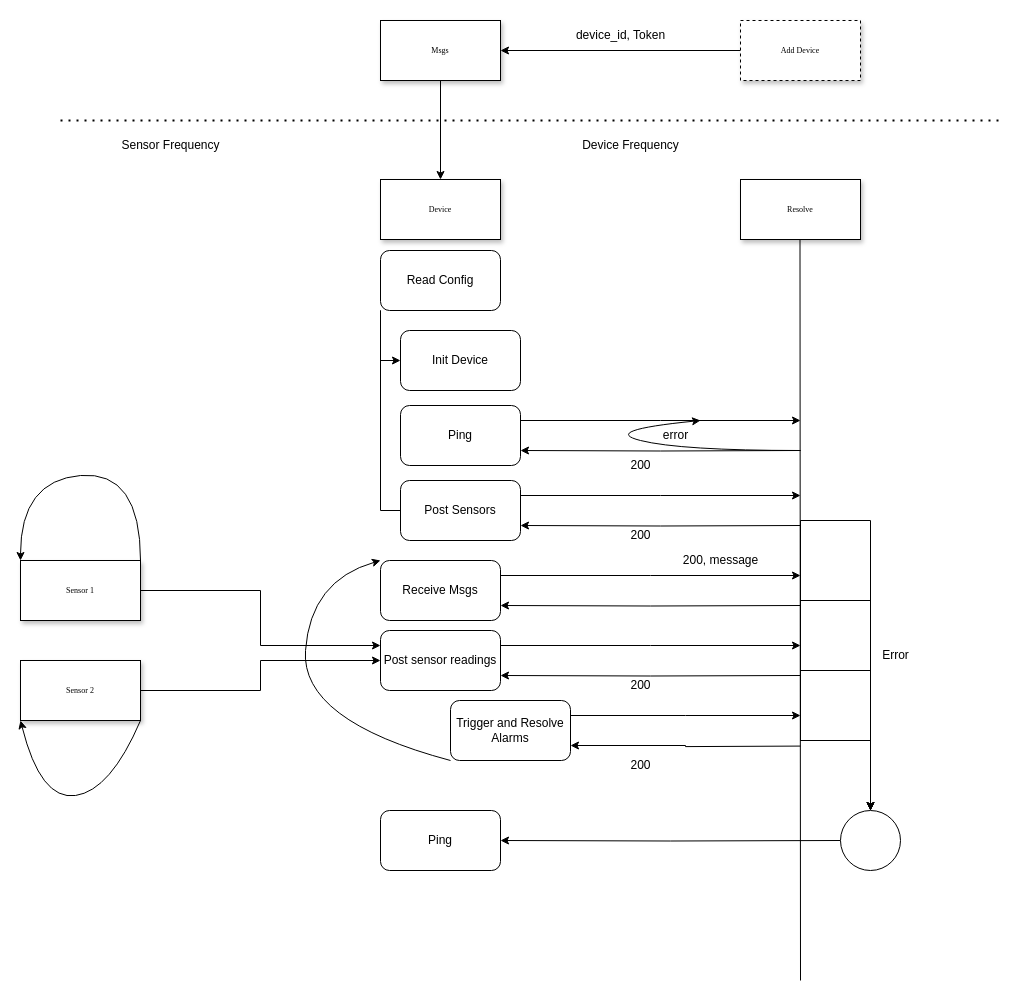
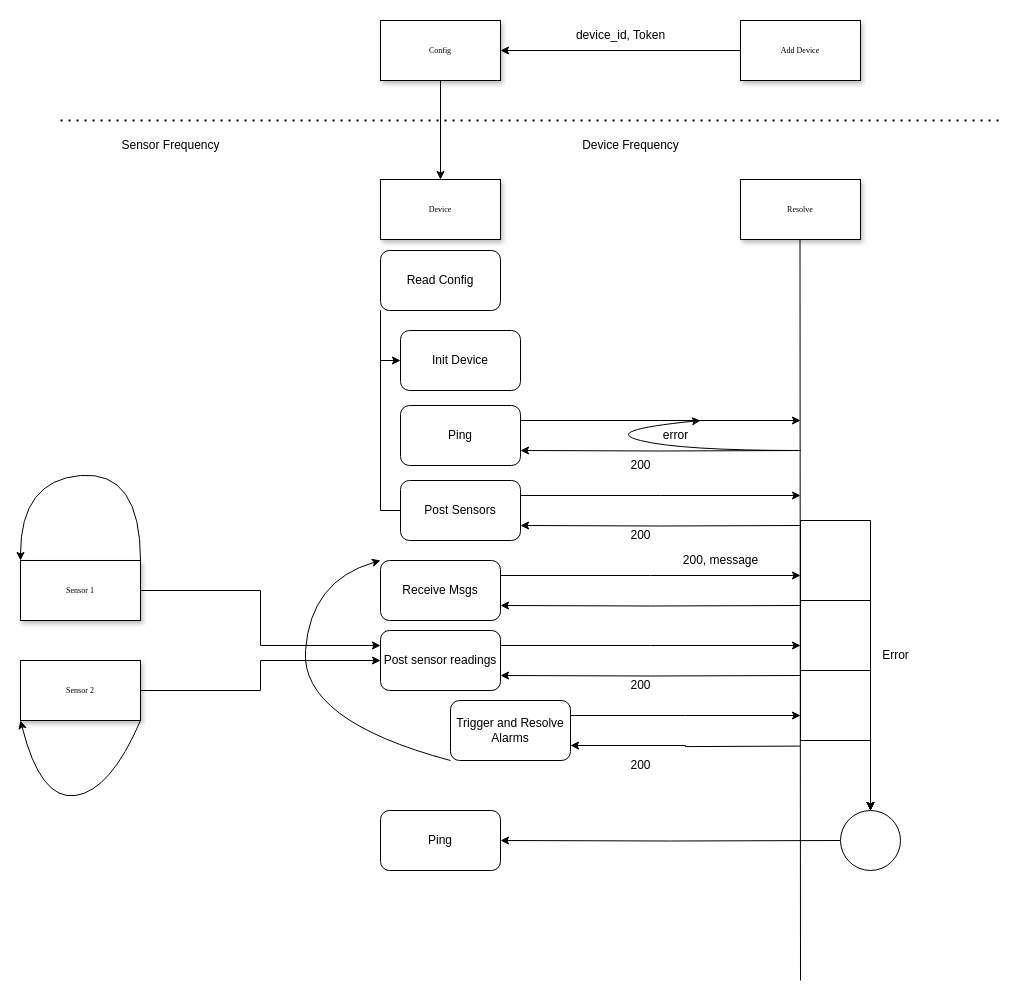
(441, 51) -> (441, 51)
(801, 51) -> (801, 51)
